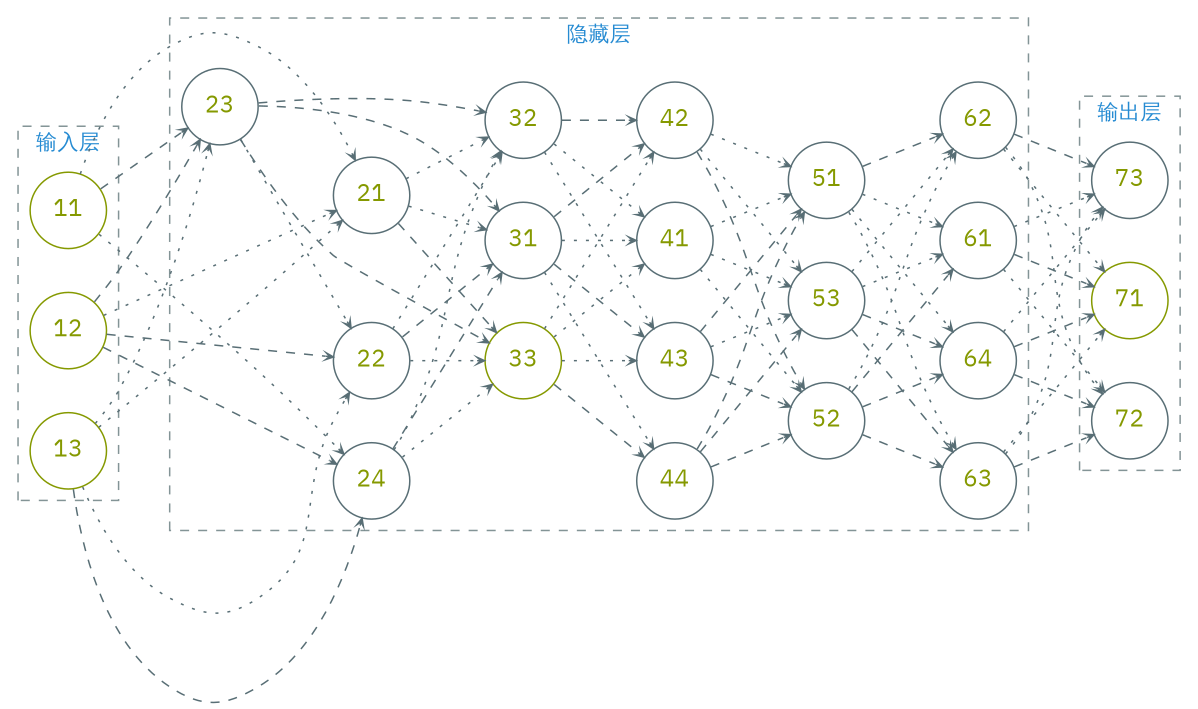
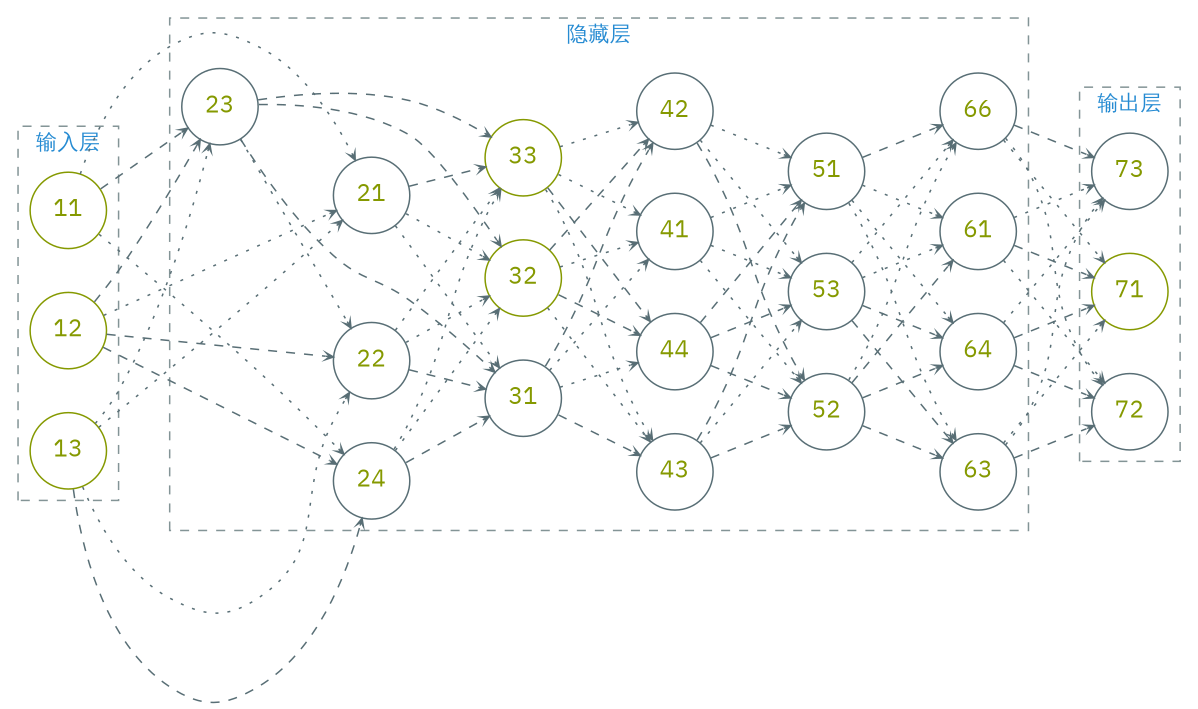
(523, 120) -> (523, 278)
(978, 120) -> (978, 111)
none -> (587, 309)
